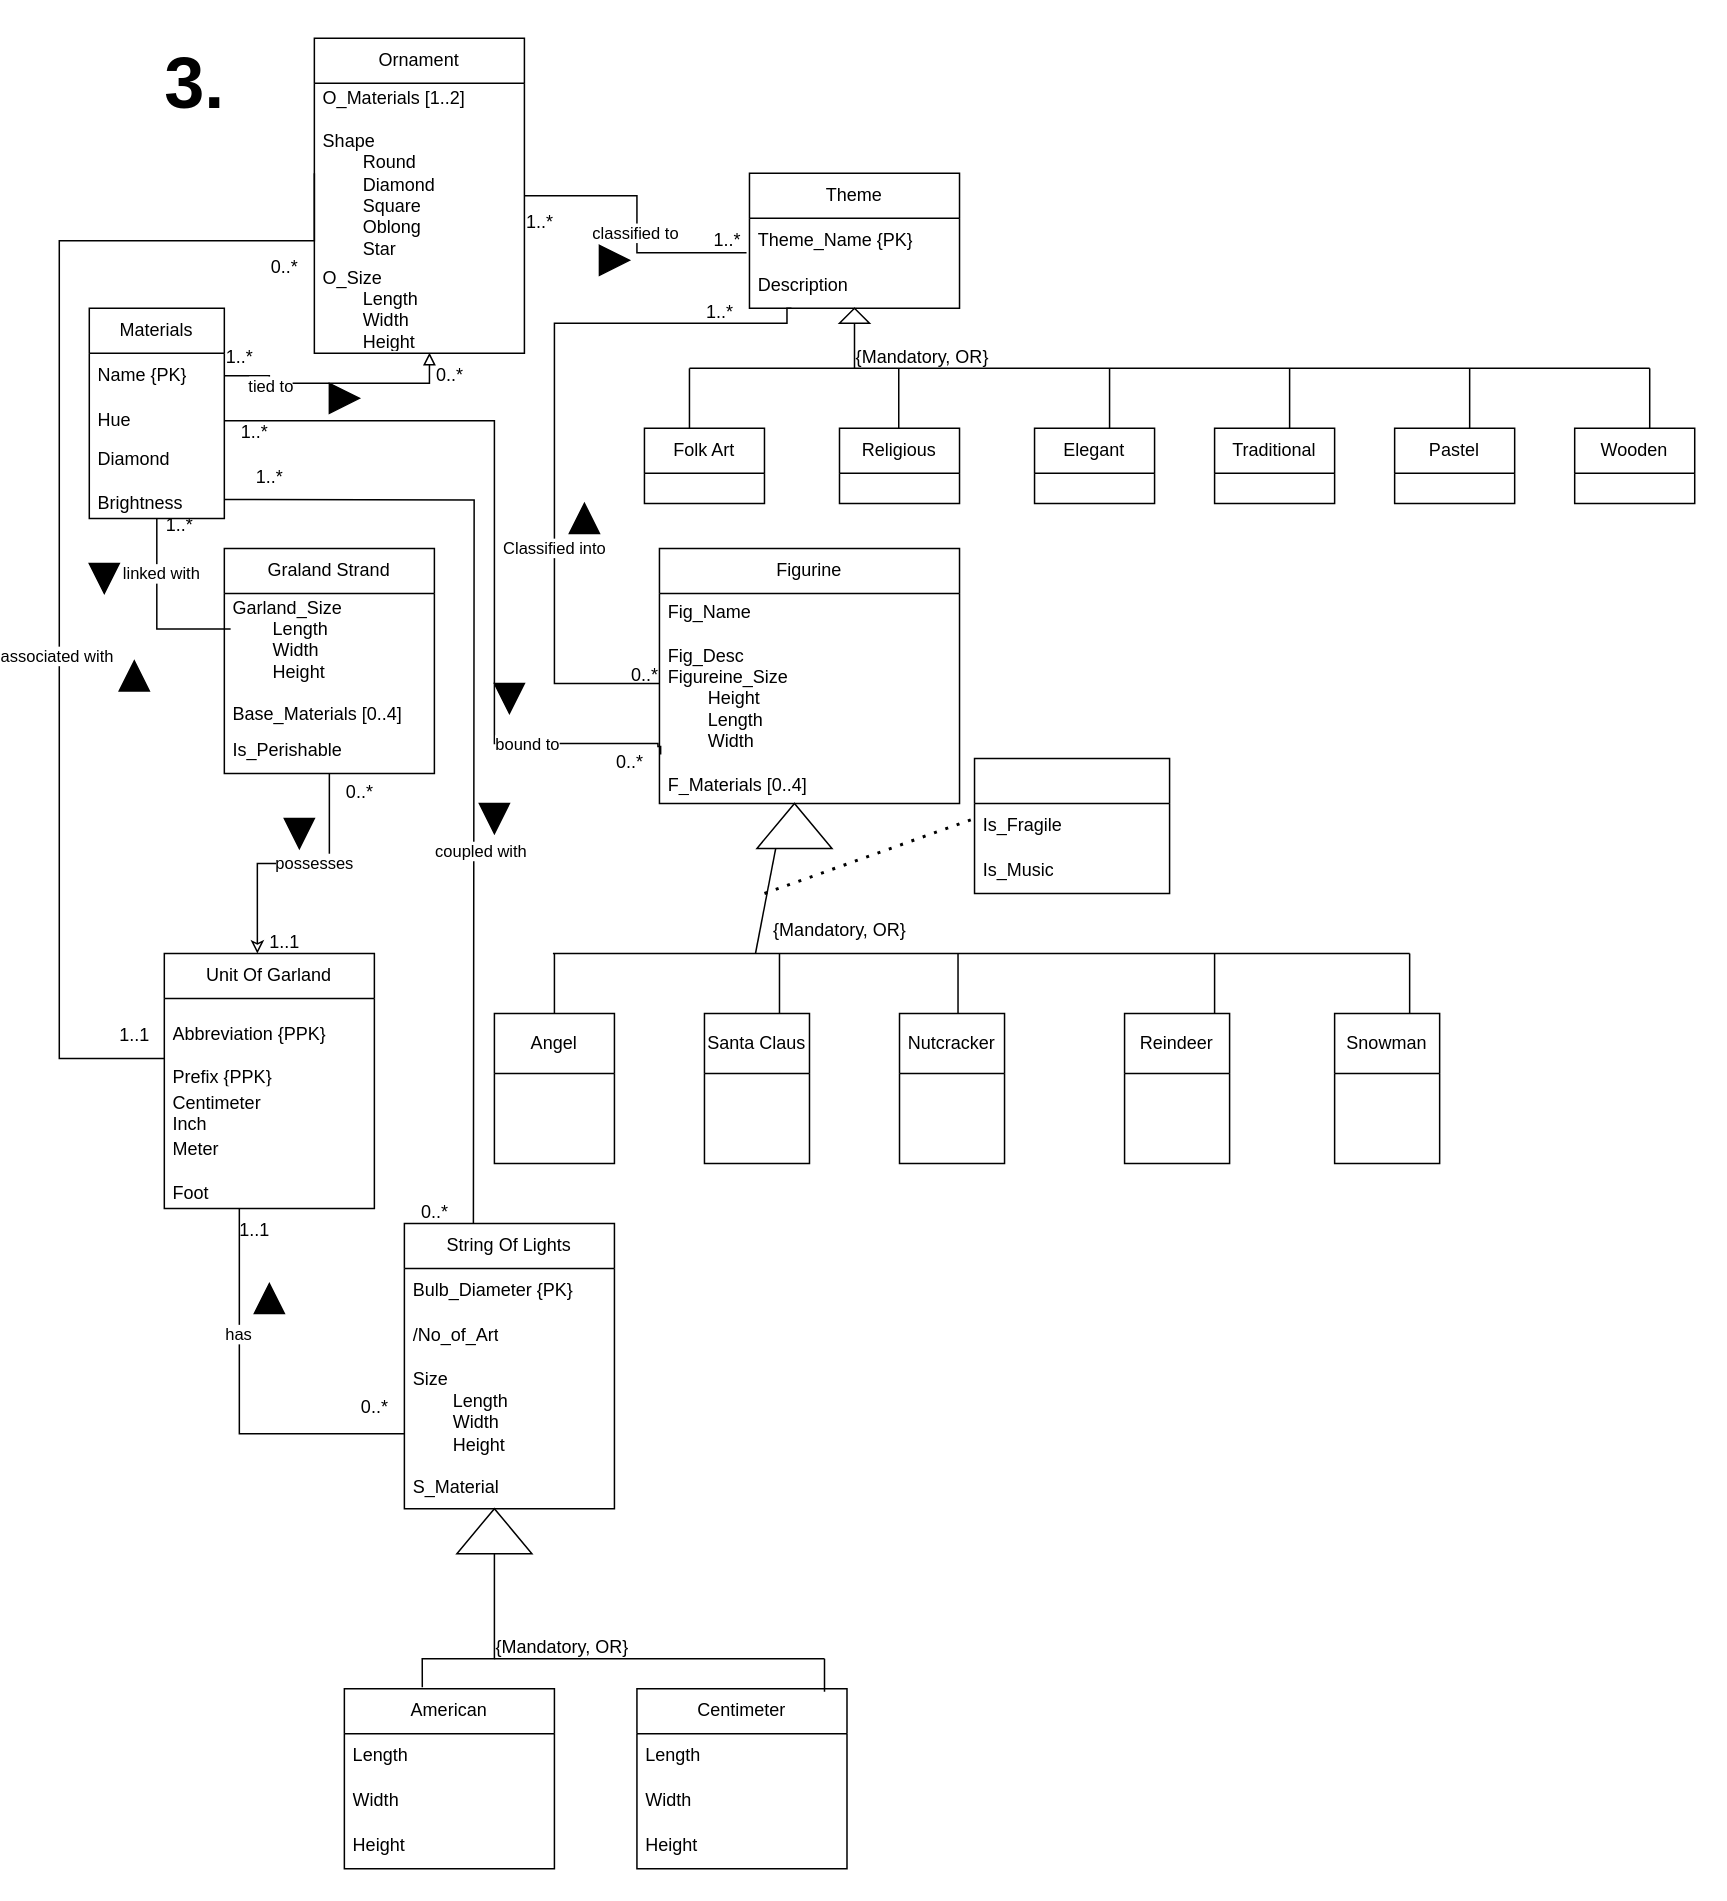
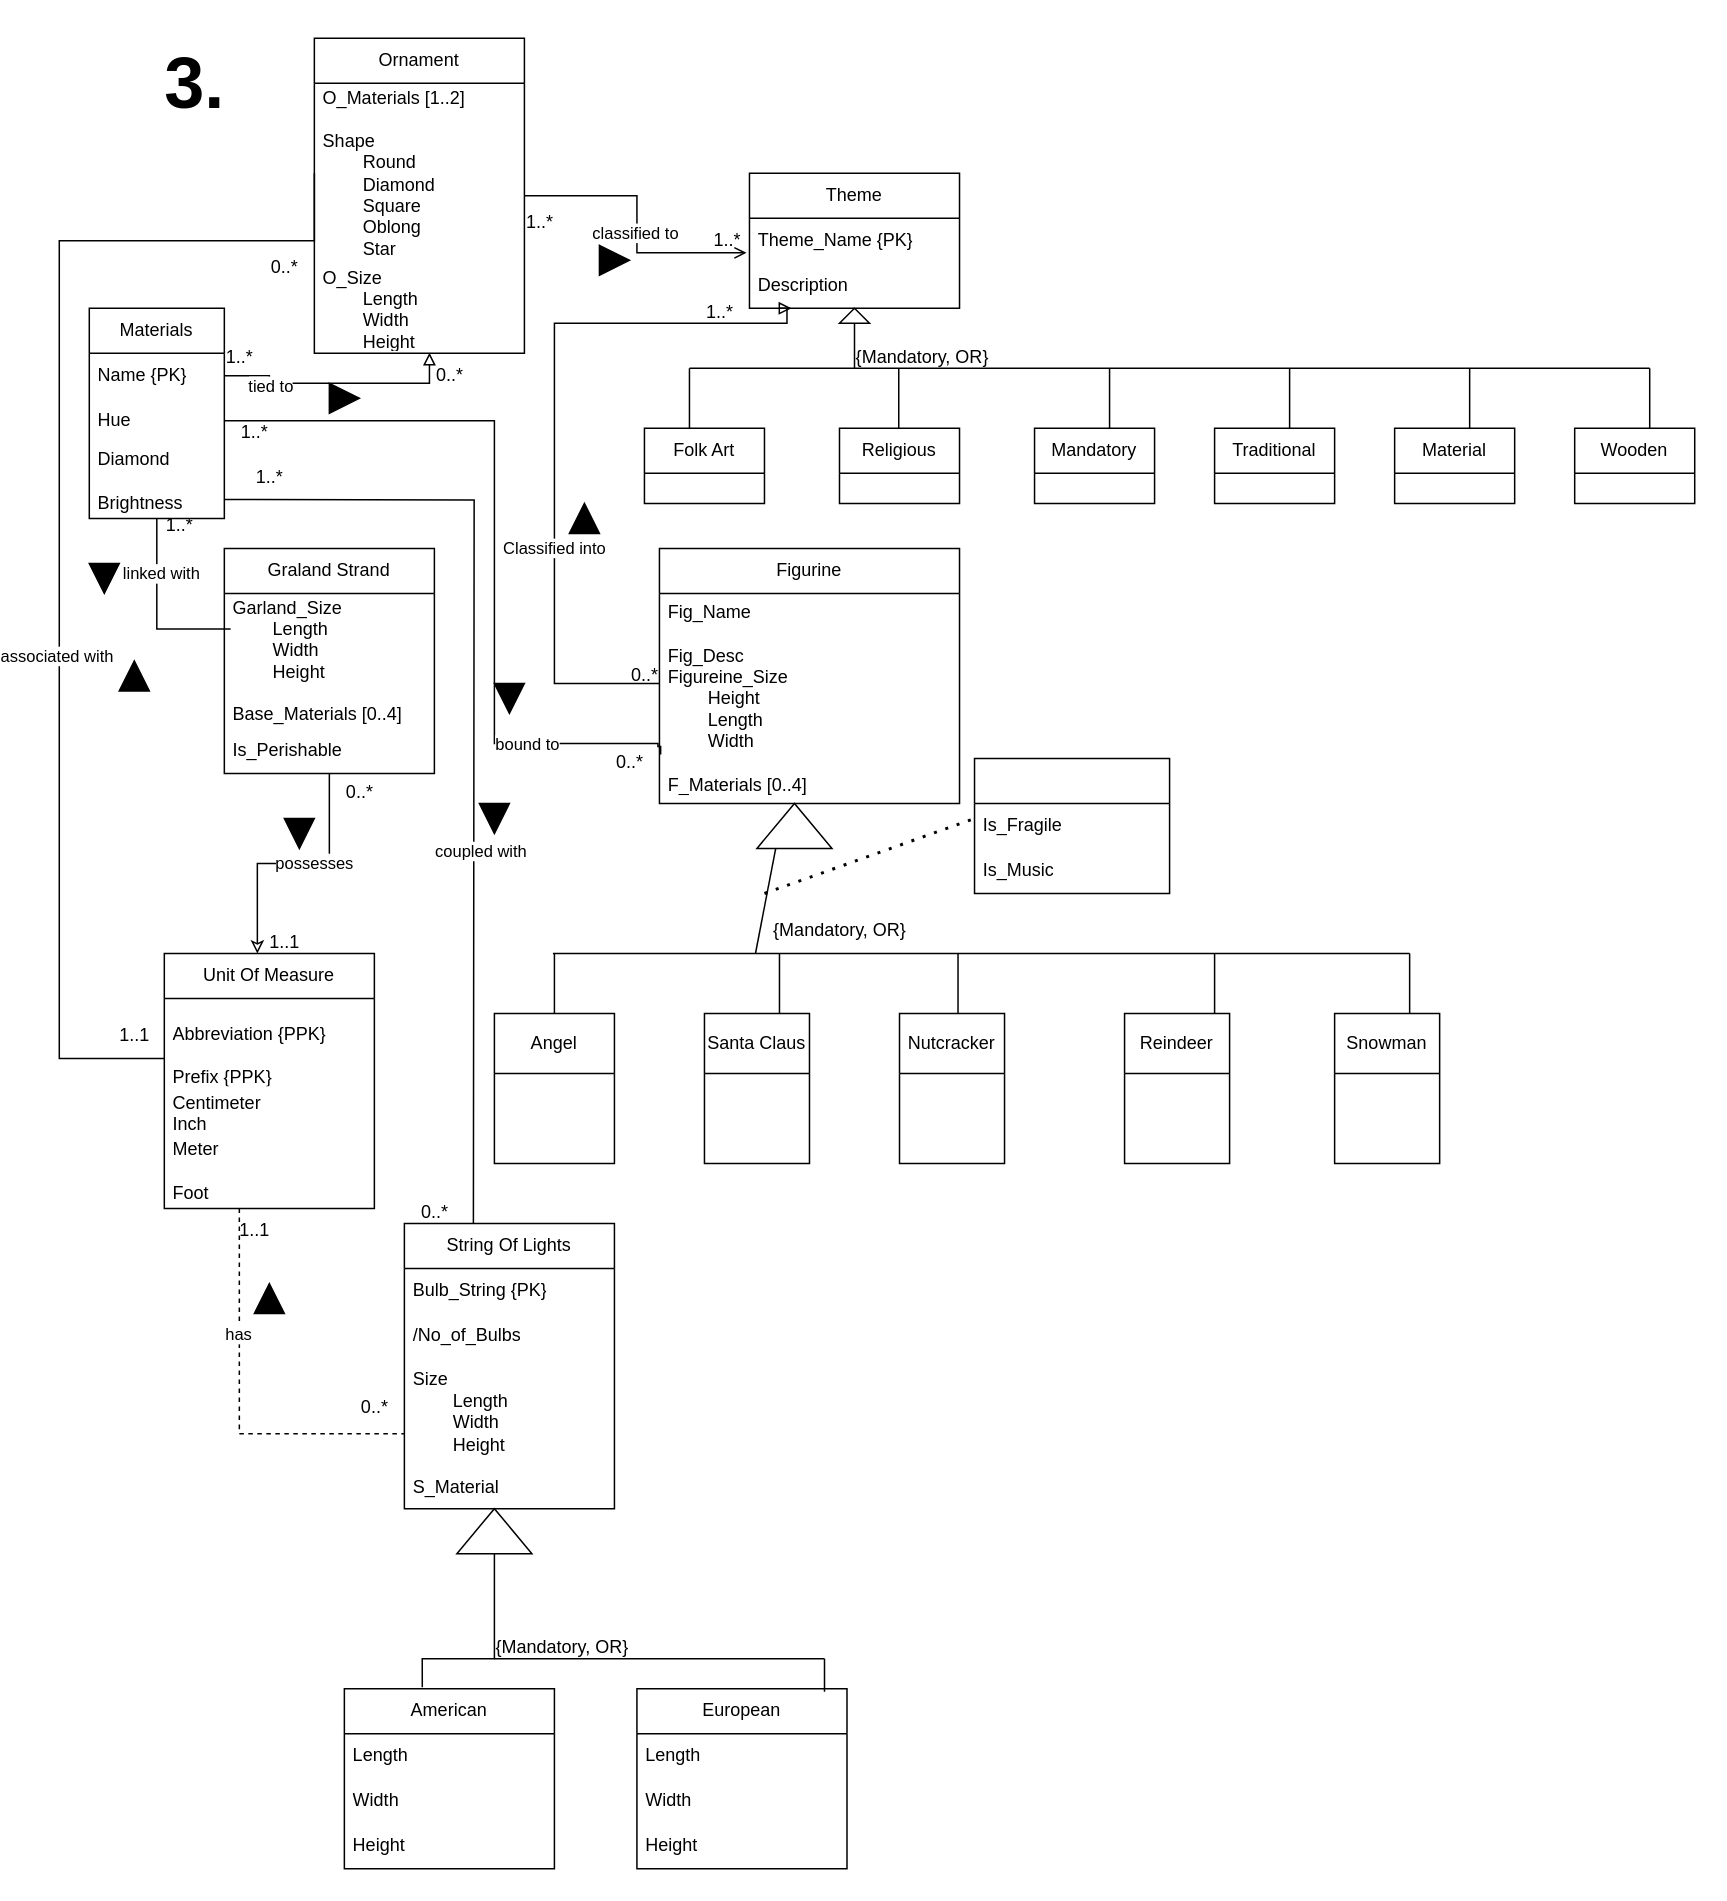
(740, 253) -> (739, 253)
(787, 312) -> (787, 312)
(1094, 451) -> (1094, 451)
(1454, 451) -> (1454, 451)
(269, 976) -> (269, 976)
(497, 1291) -> (487, 1291)
(464, 1336) -> (471, 1336)
(276, 1433) -> (276, 1433)
(742, 1711) -> (742, 1711)
